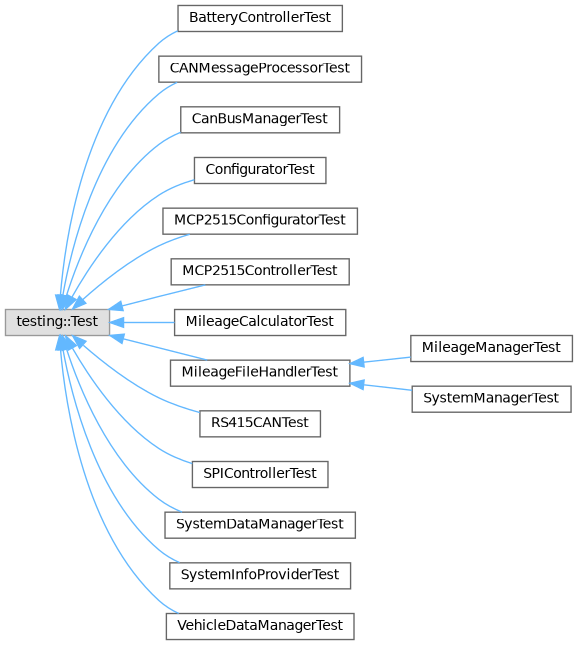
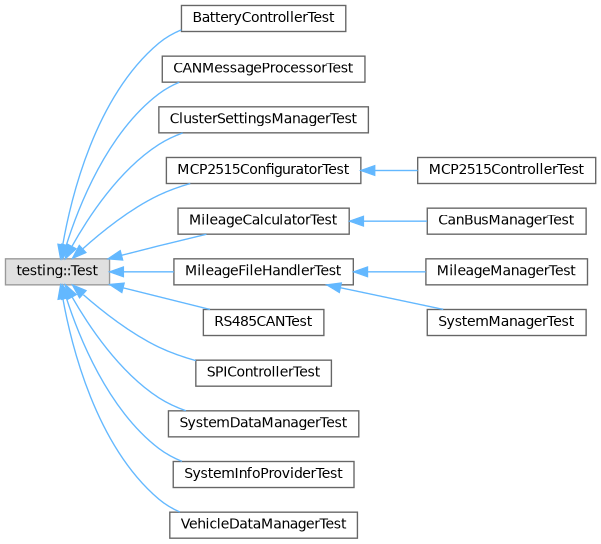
(260, 170) -> (264, 120)
(108, 203) -> (395, 221)
(164, 295) -> (396, 170)
(260, 424) -> (264, 323)
